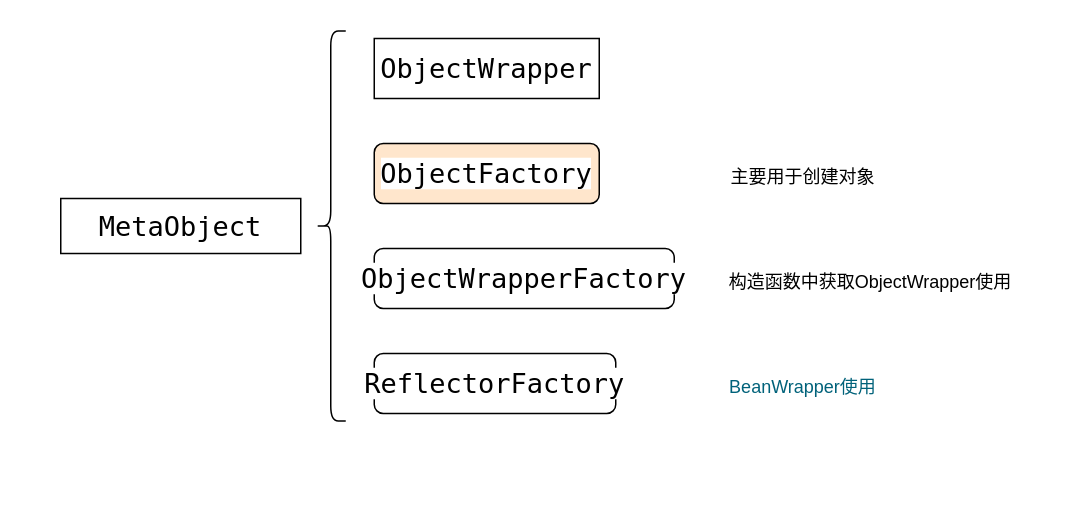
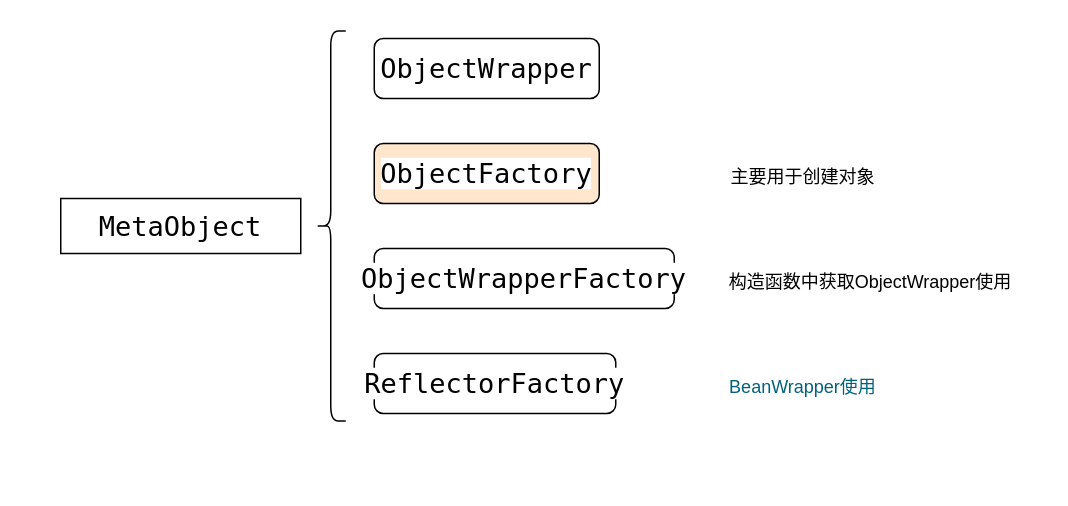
(487, 68) -> (487, 68)
